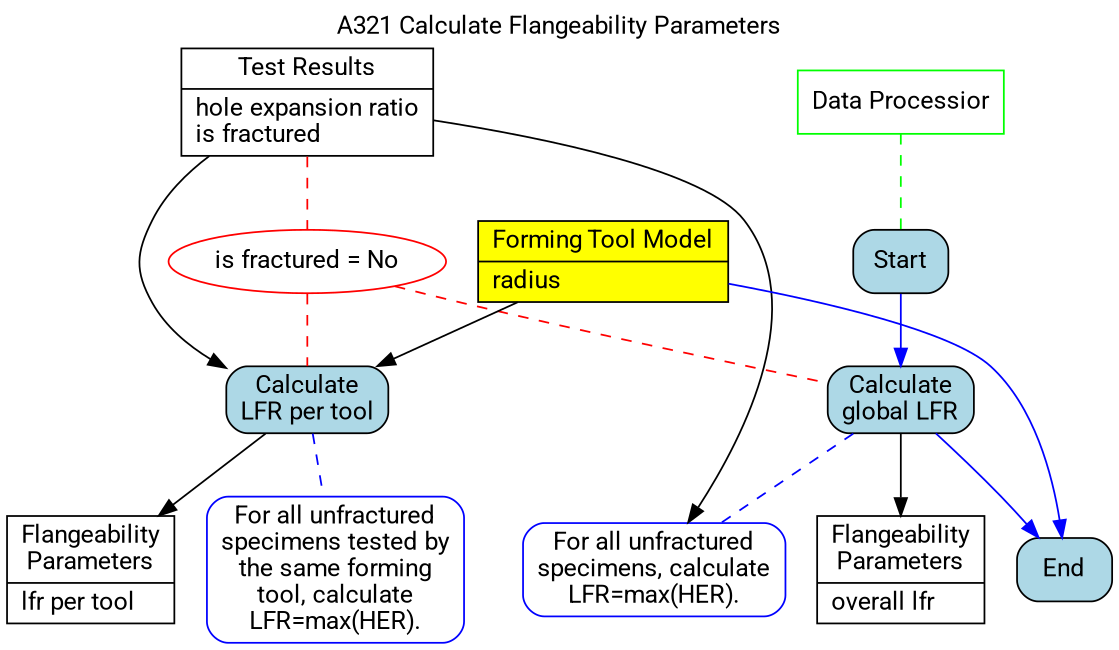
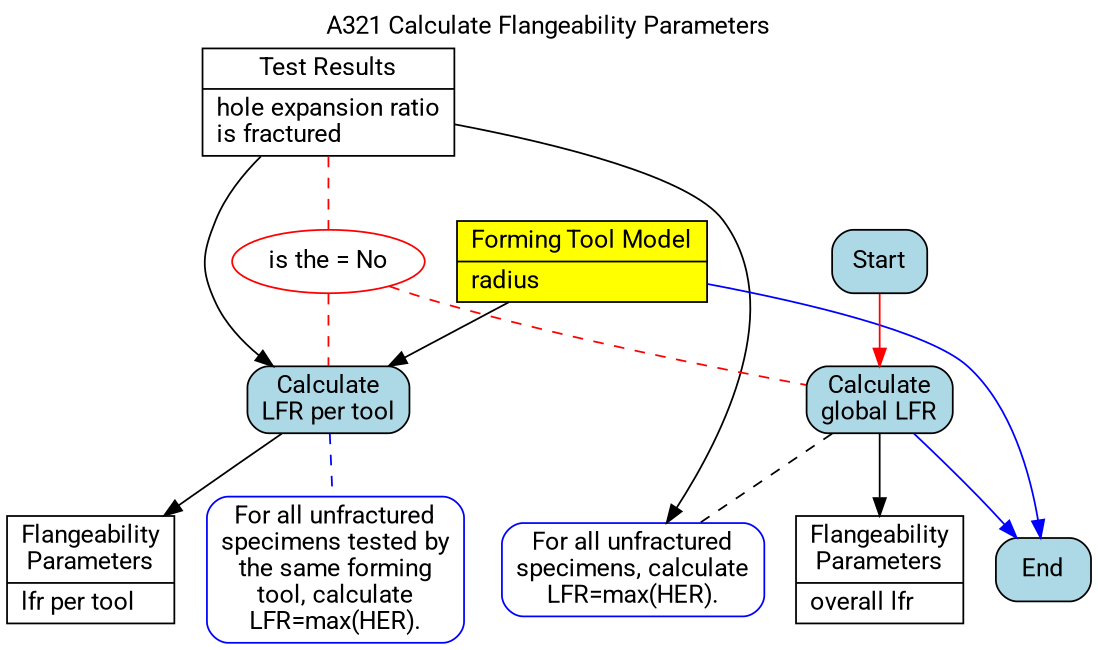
(901, 102) -> none
(307, 262) -> (328, 262)
(901, 313) -> (880, 314)
(787, 478) -> (766, 478)
